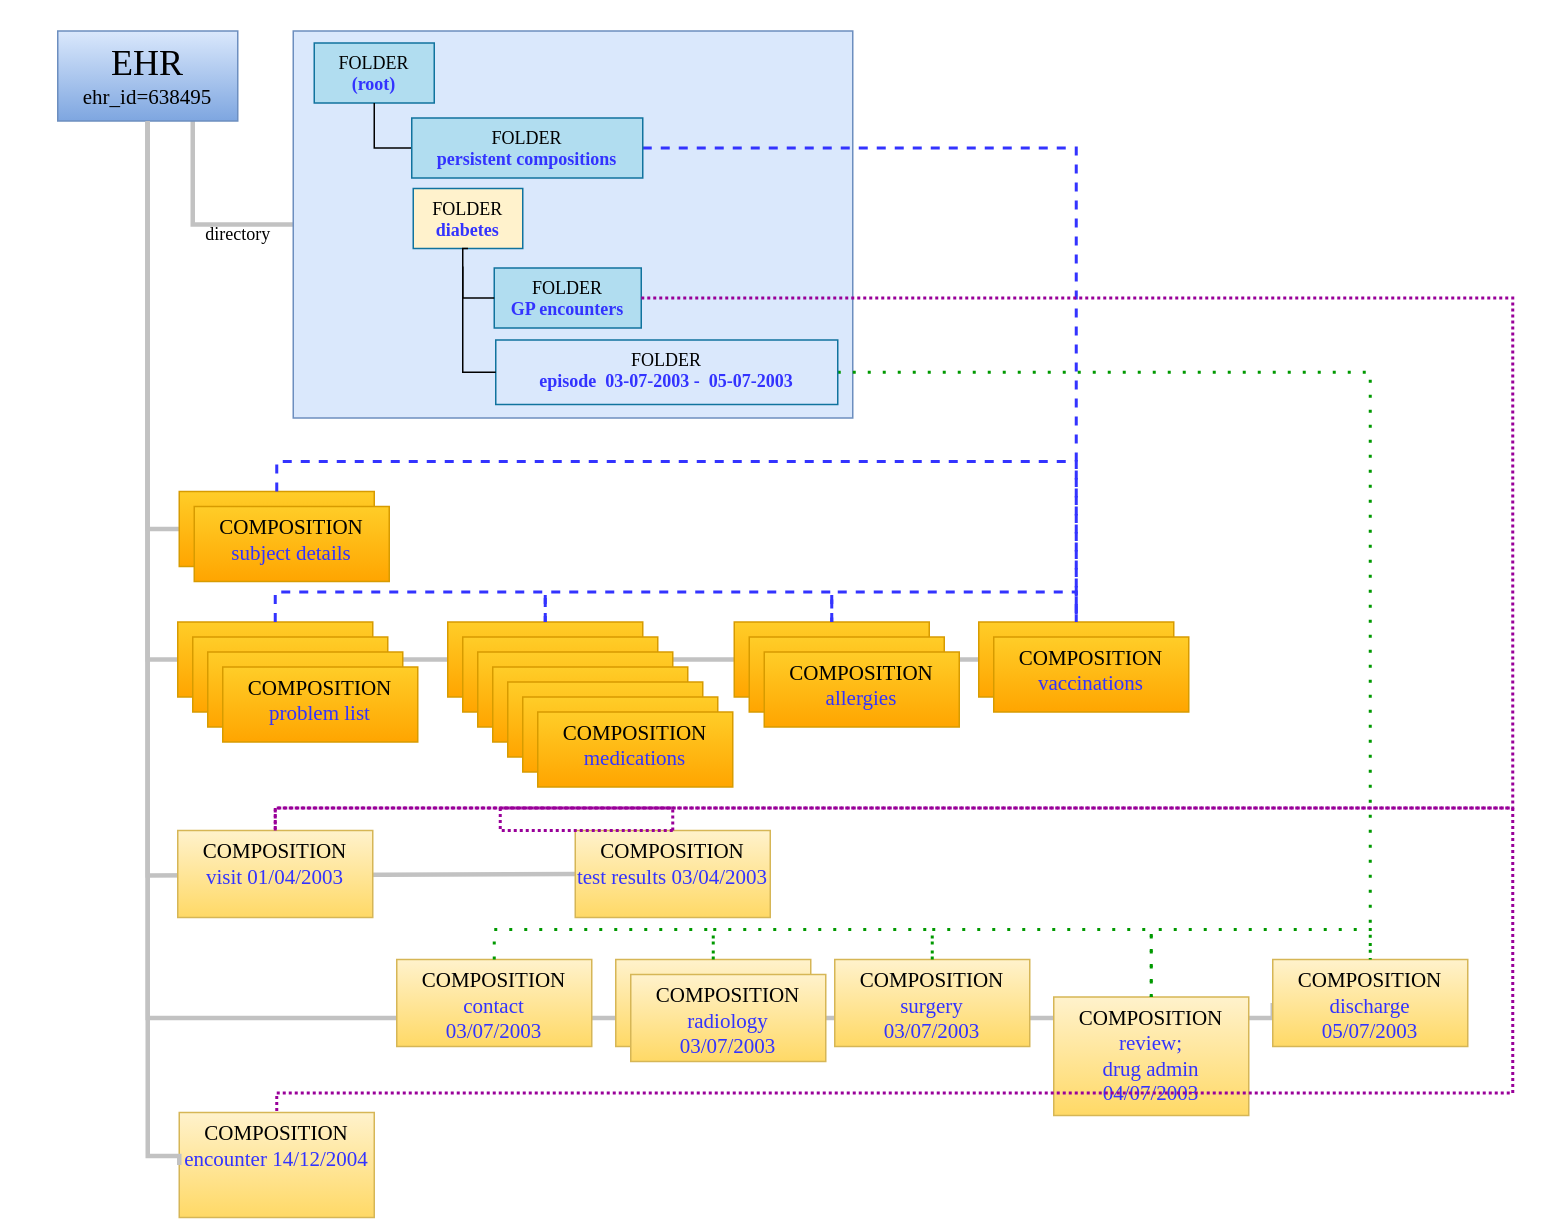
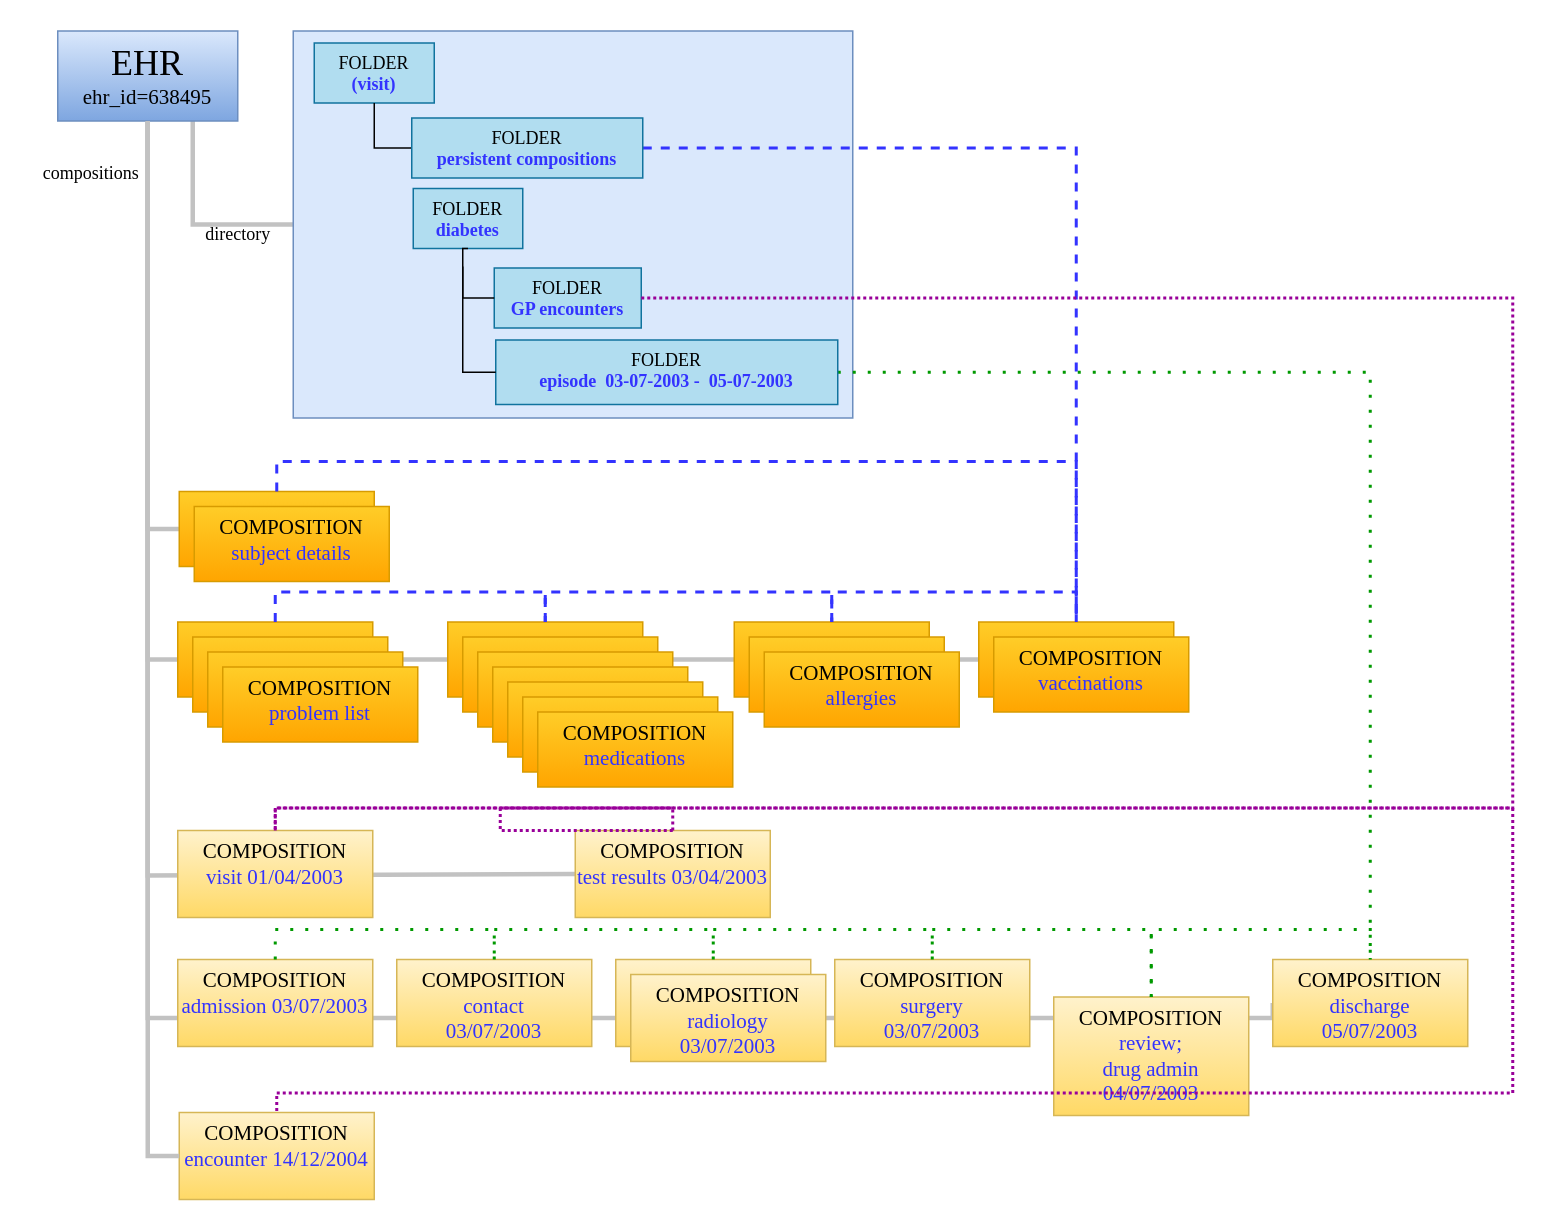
(374, 75) -> (374, 75)
none -> (91, 173)
(468, 218) -> (468, 218)
(667, 372) -> (667, 372)
none -> (275, 939)
none -> (275, 1003)
(277, 1165) -> (277, 1156)
